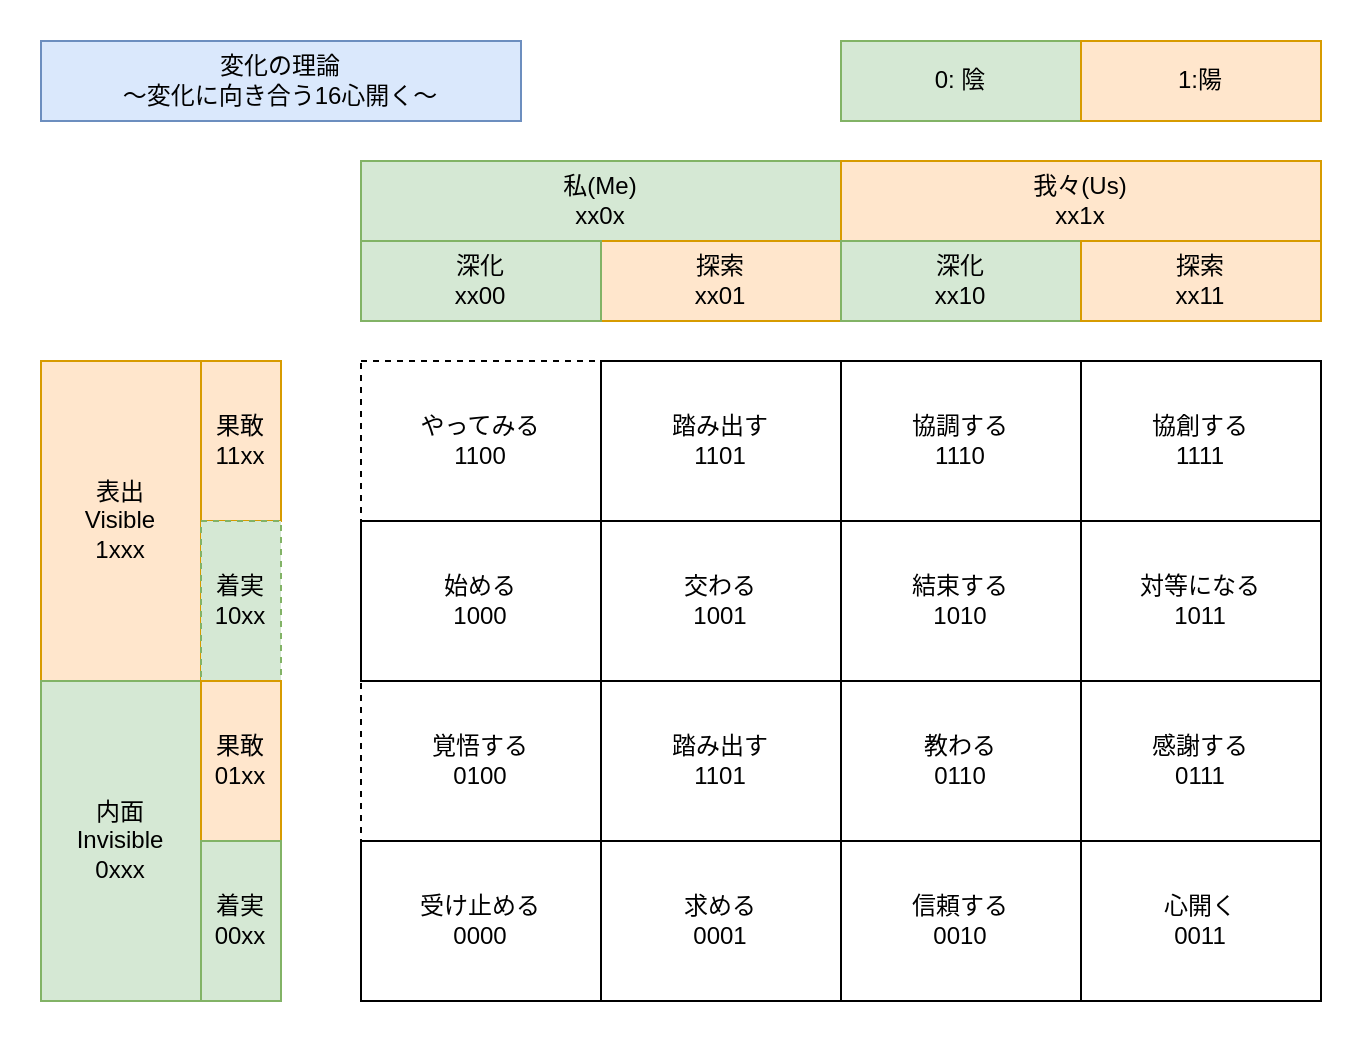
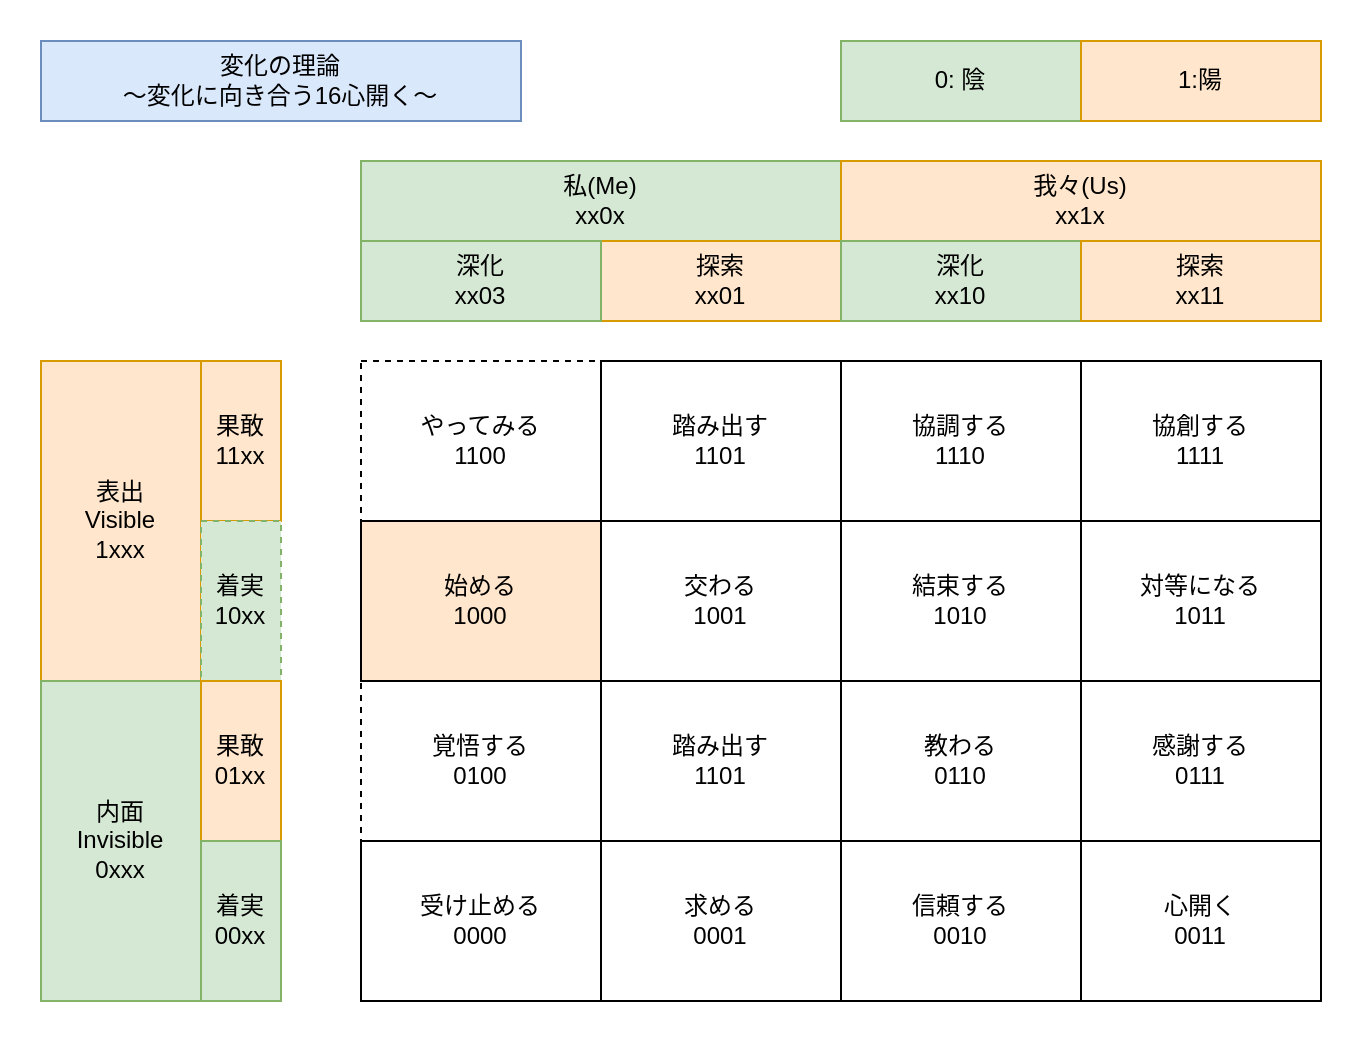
(481, 281) -> (481, 281)
(481, 601) -> (481, 601)
